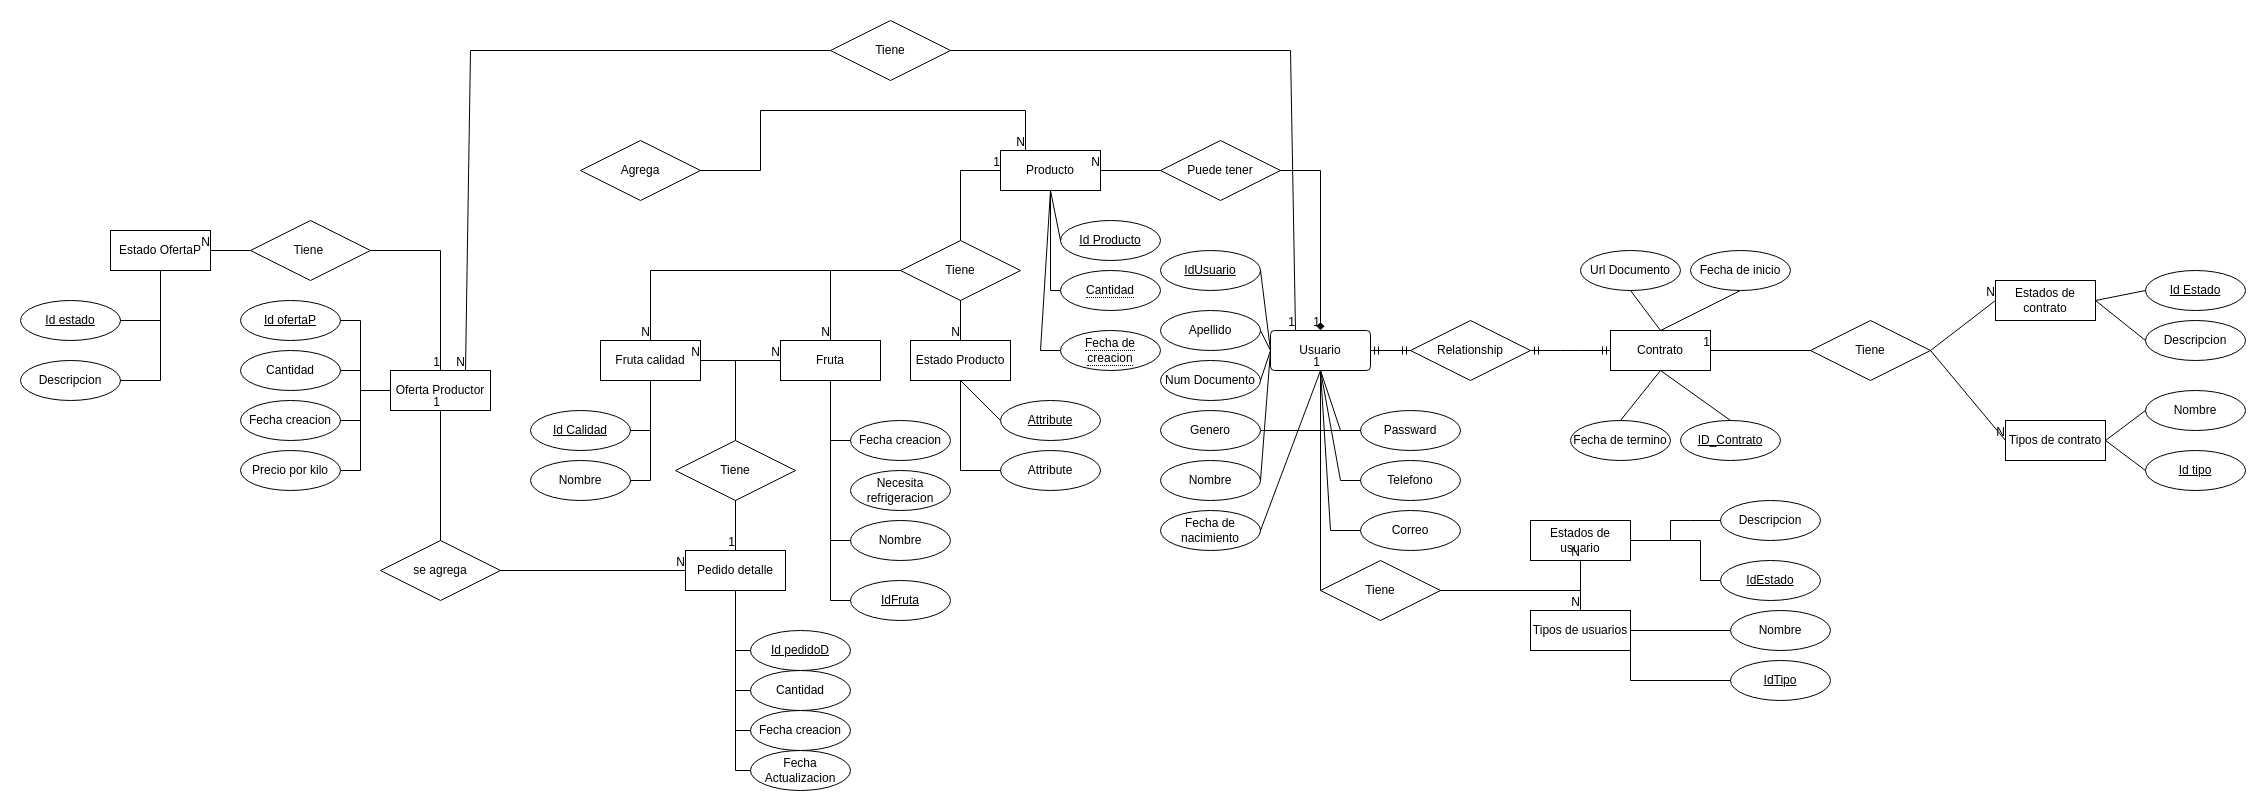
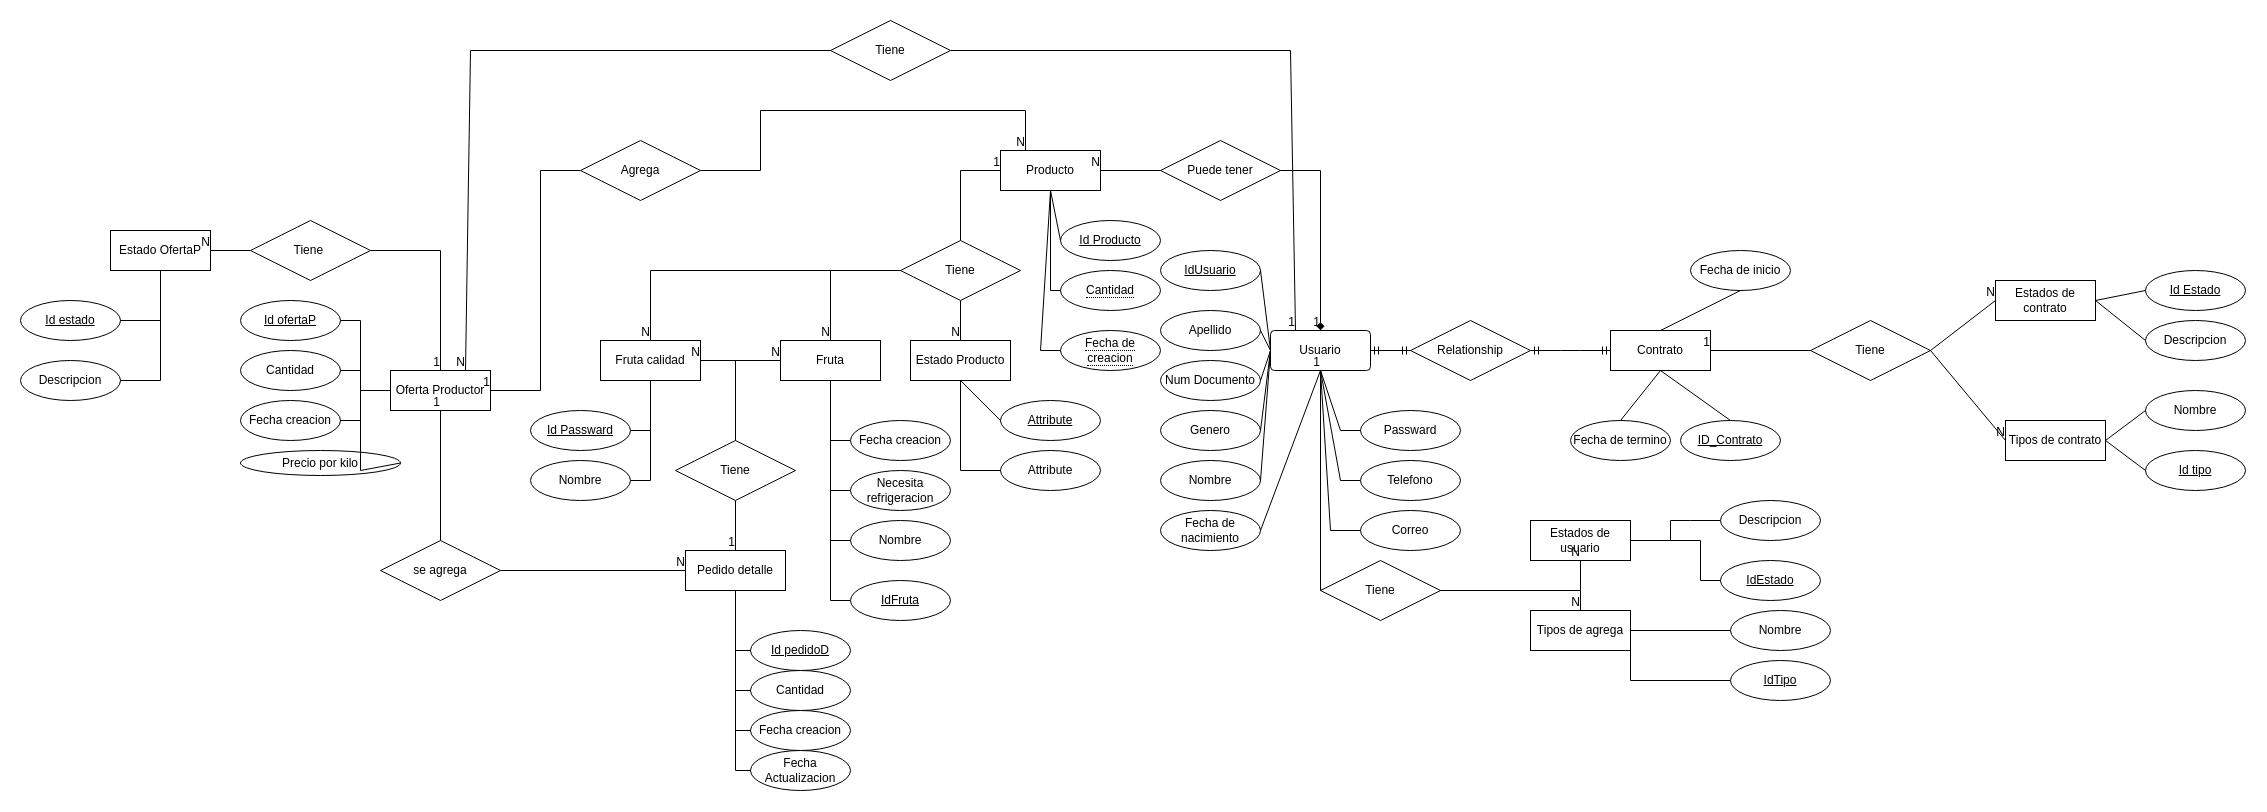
(1631, 271) -> none
none -> (541, 286)
(1645, 310) -> none
(581, 431) -> (581, 431)
(1300, 431) -> (1263, 412)
(291, 471) -> (321, 463)
none -> (841, 491)
(1581, 631) -> (1581, 631)
